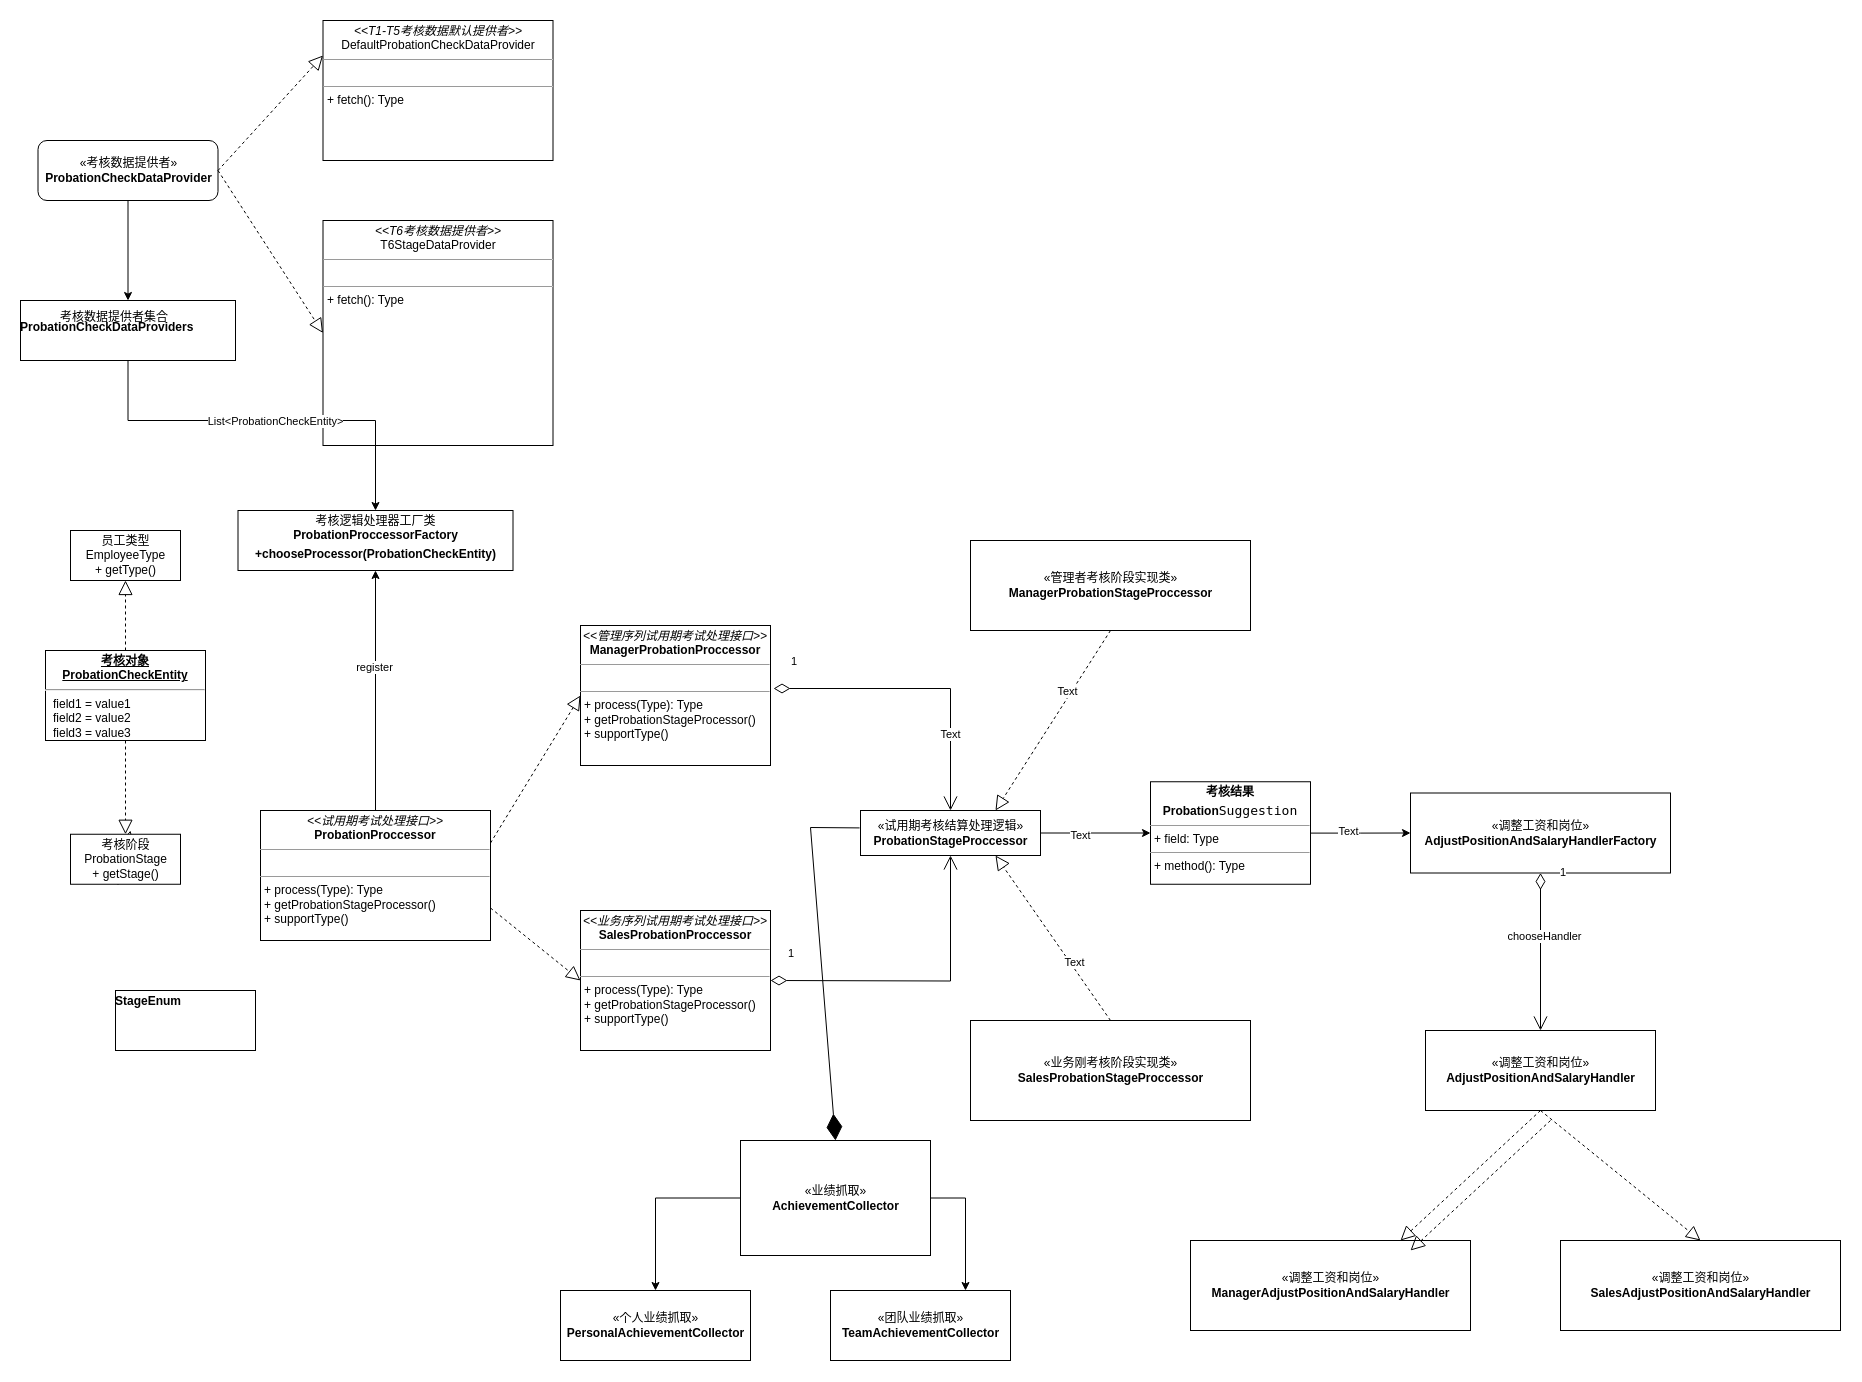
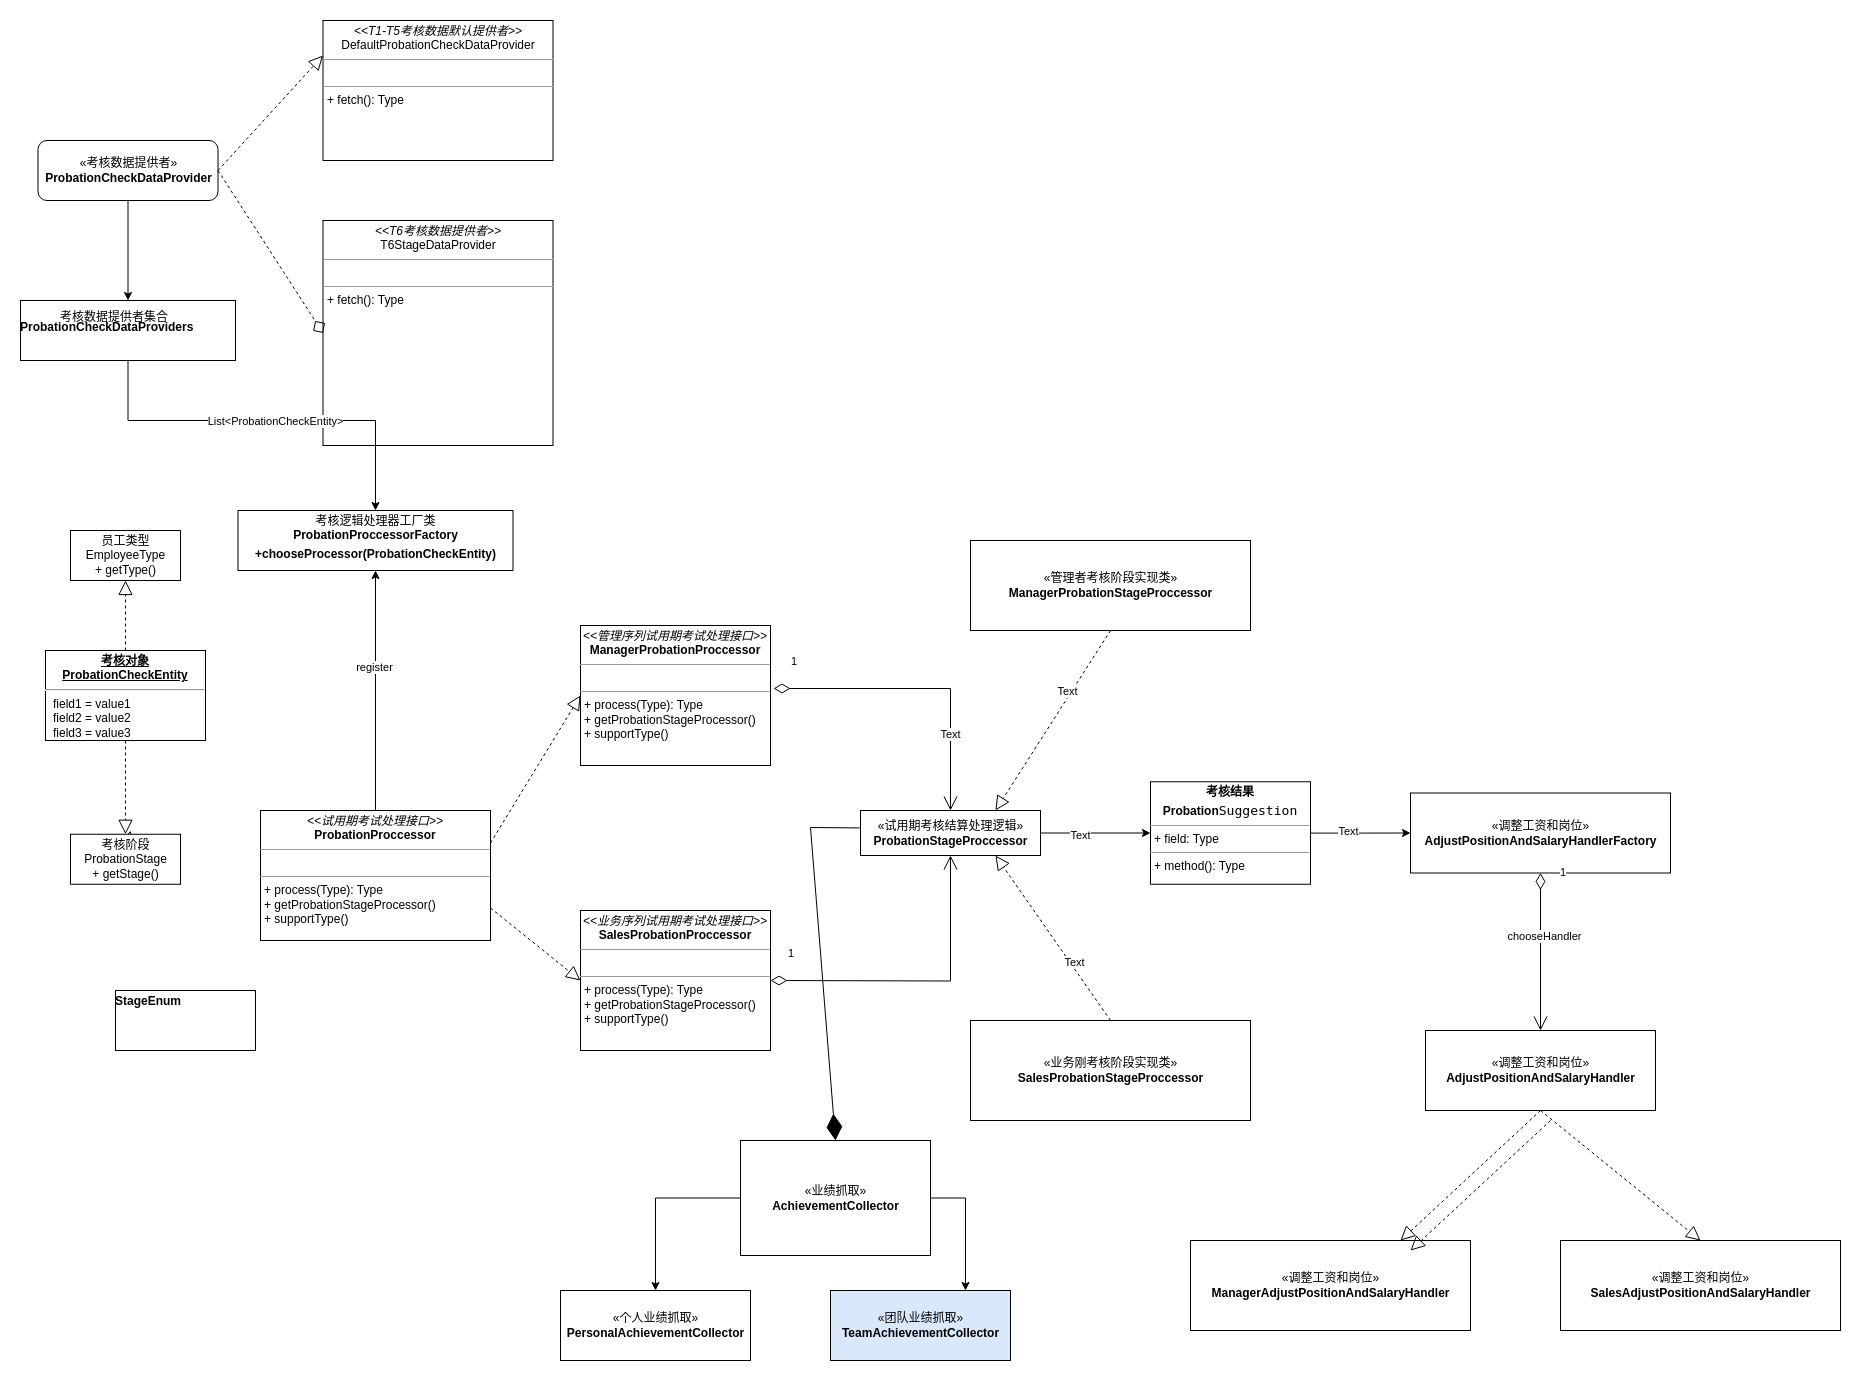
(314, 319) -> (314, 320)
(921, 1326) -> (921, 1326)
